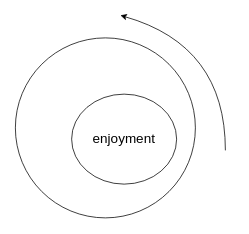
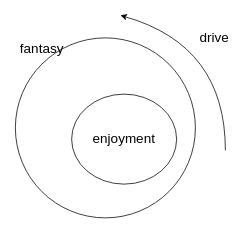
none -> (214, 38)
none -> (42, 49)
